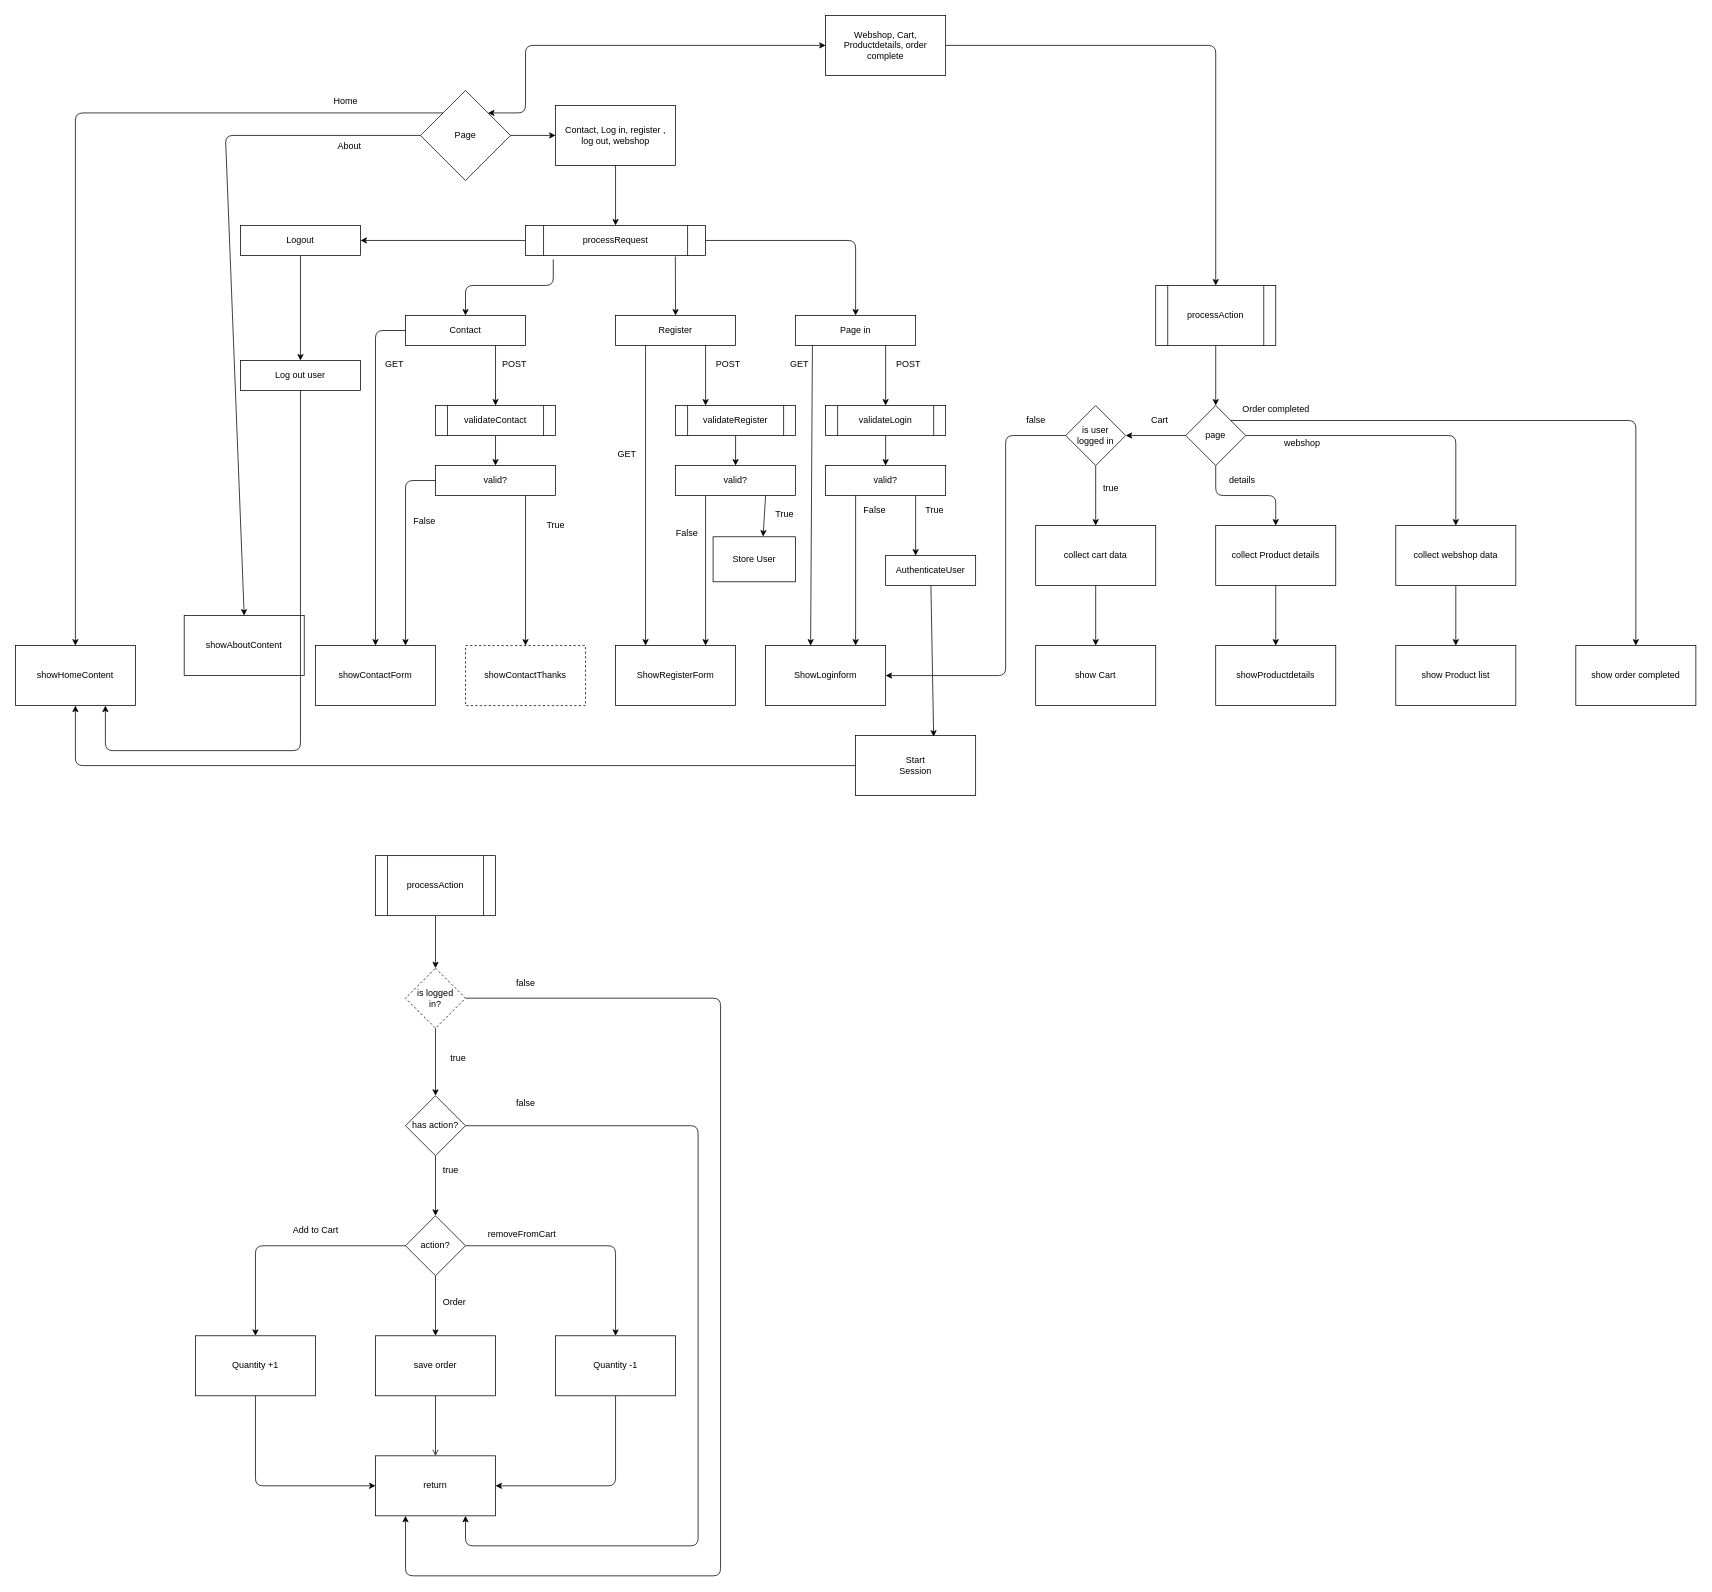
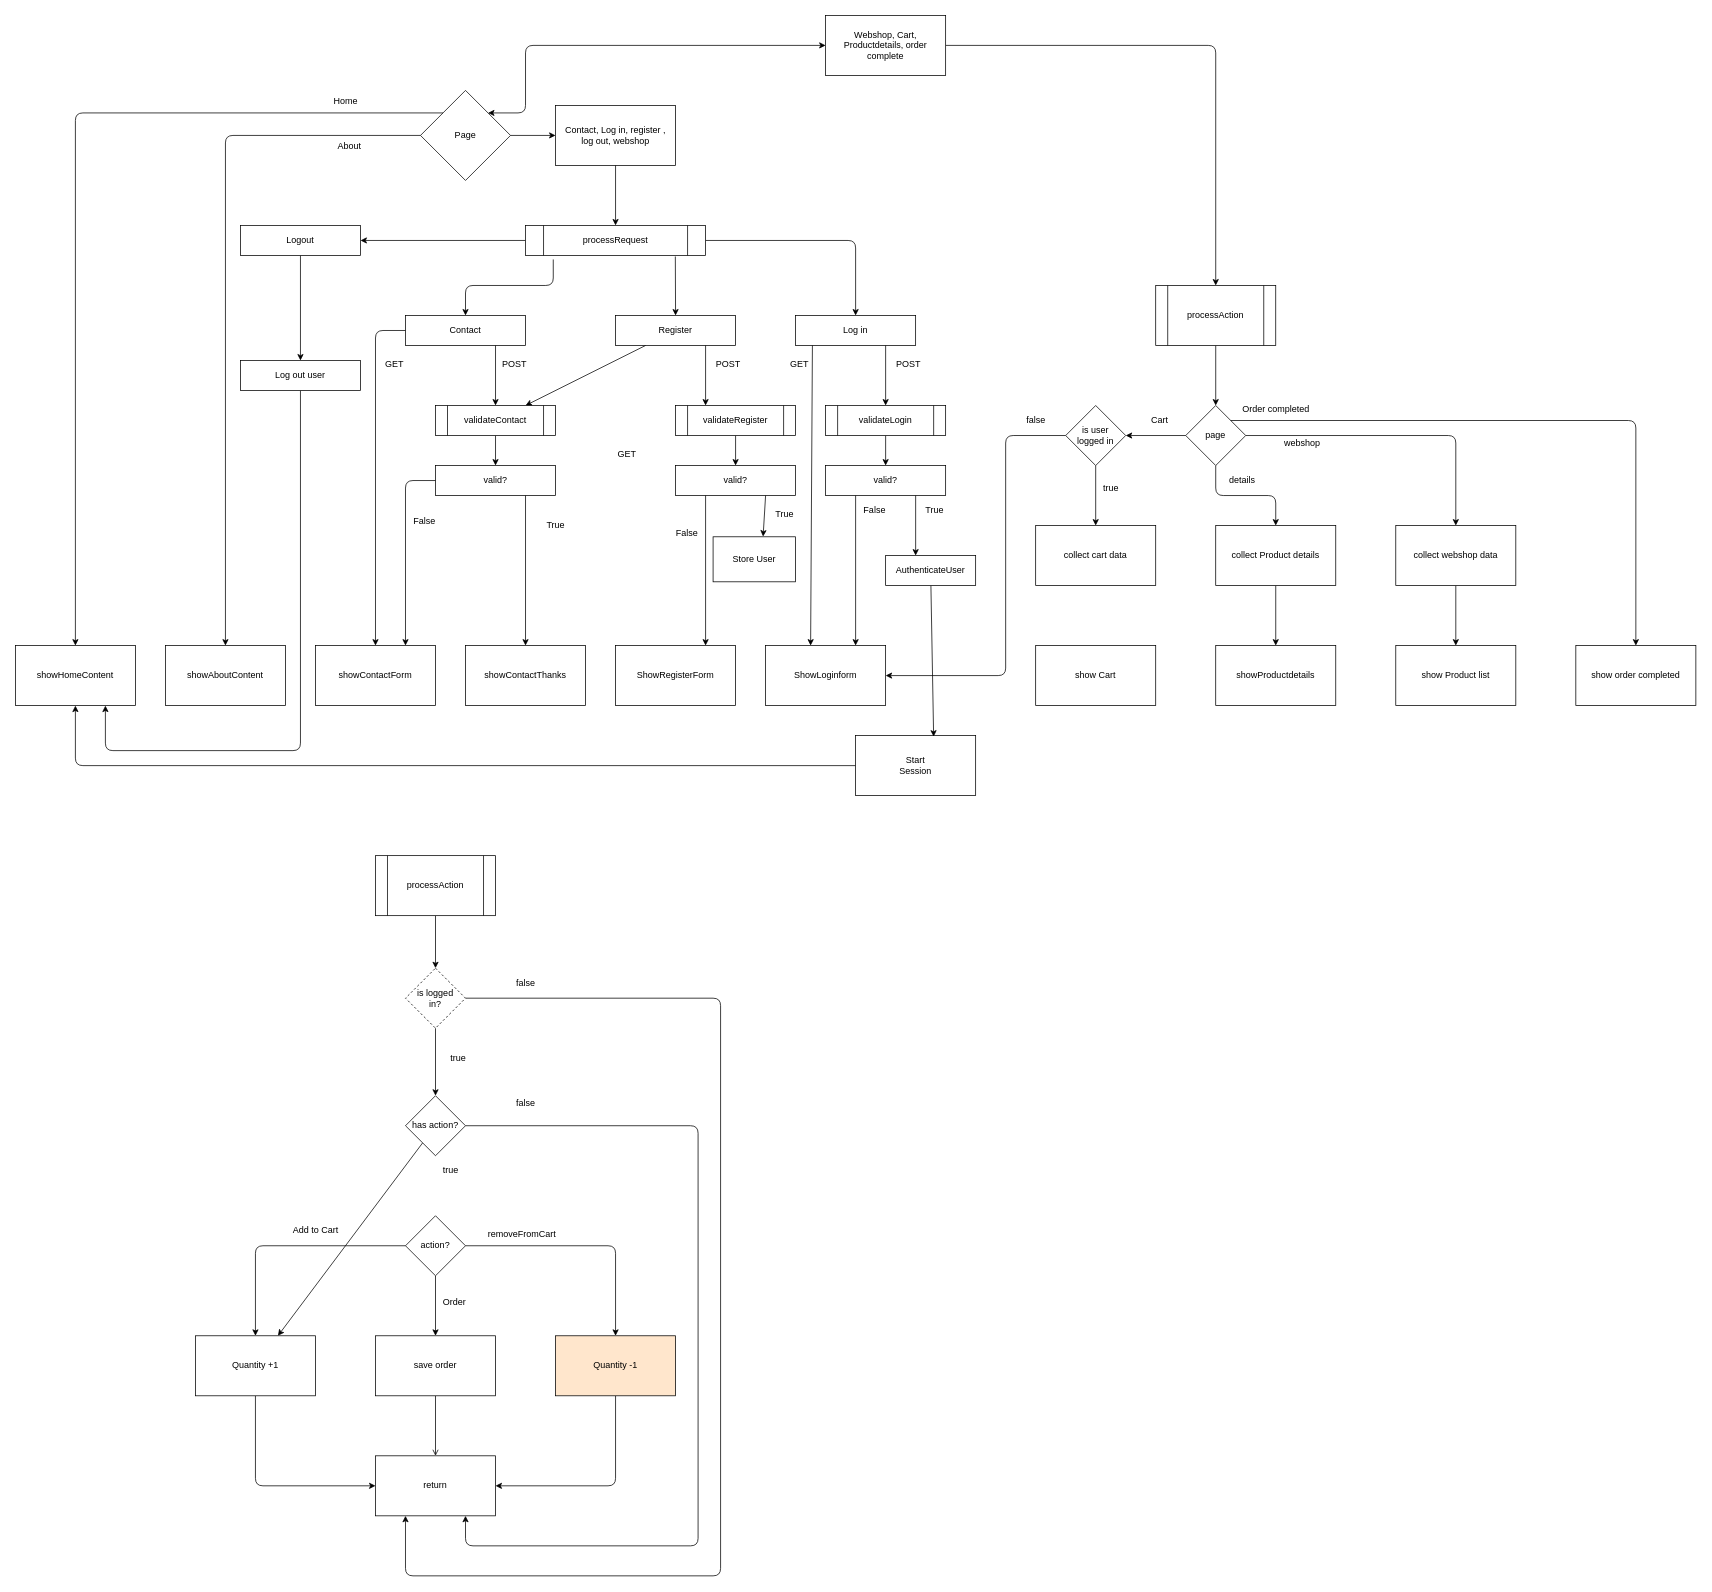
(855, 330) -> (855, 330)
(645, 492) -> (588, 374)
(1095, 612) -> none
(244, 645) -> (225, 675)
(525, 675) -> (525, 675)
(435, 1182) -> (352, 1237)
(615, 1365) -> (615, 1365)
